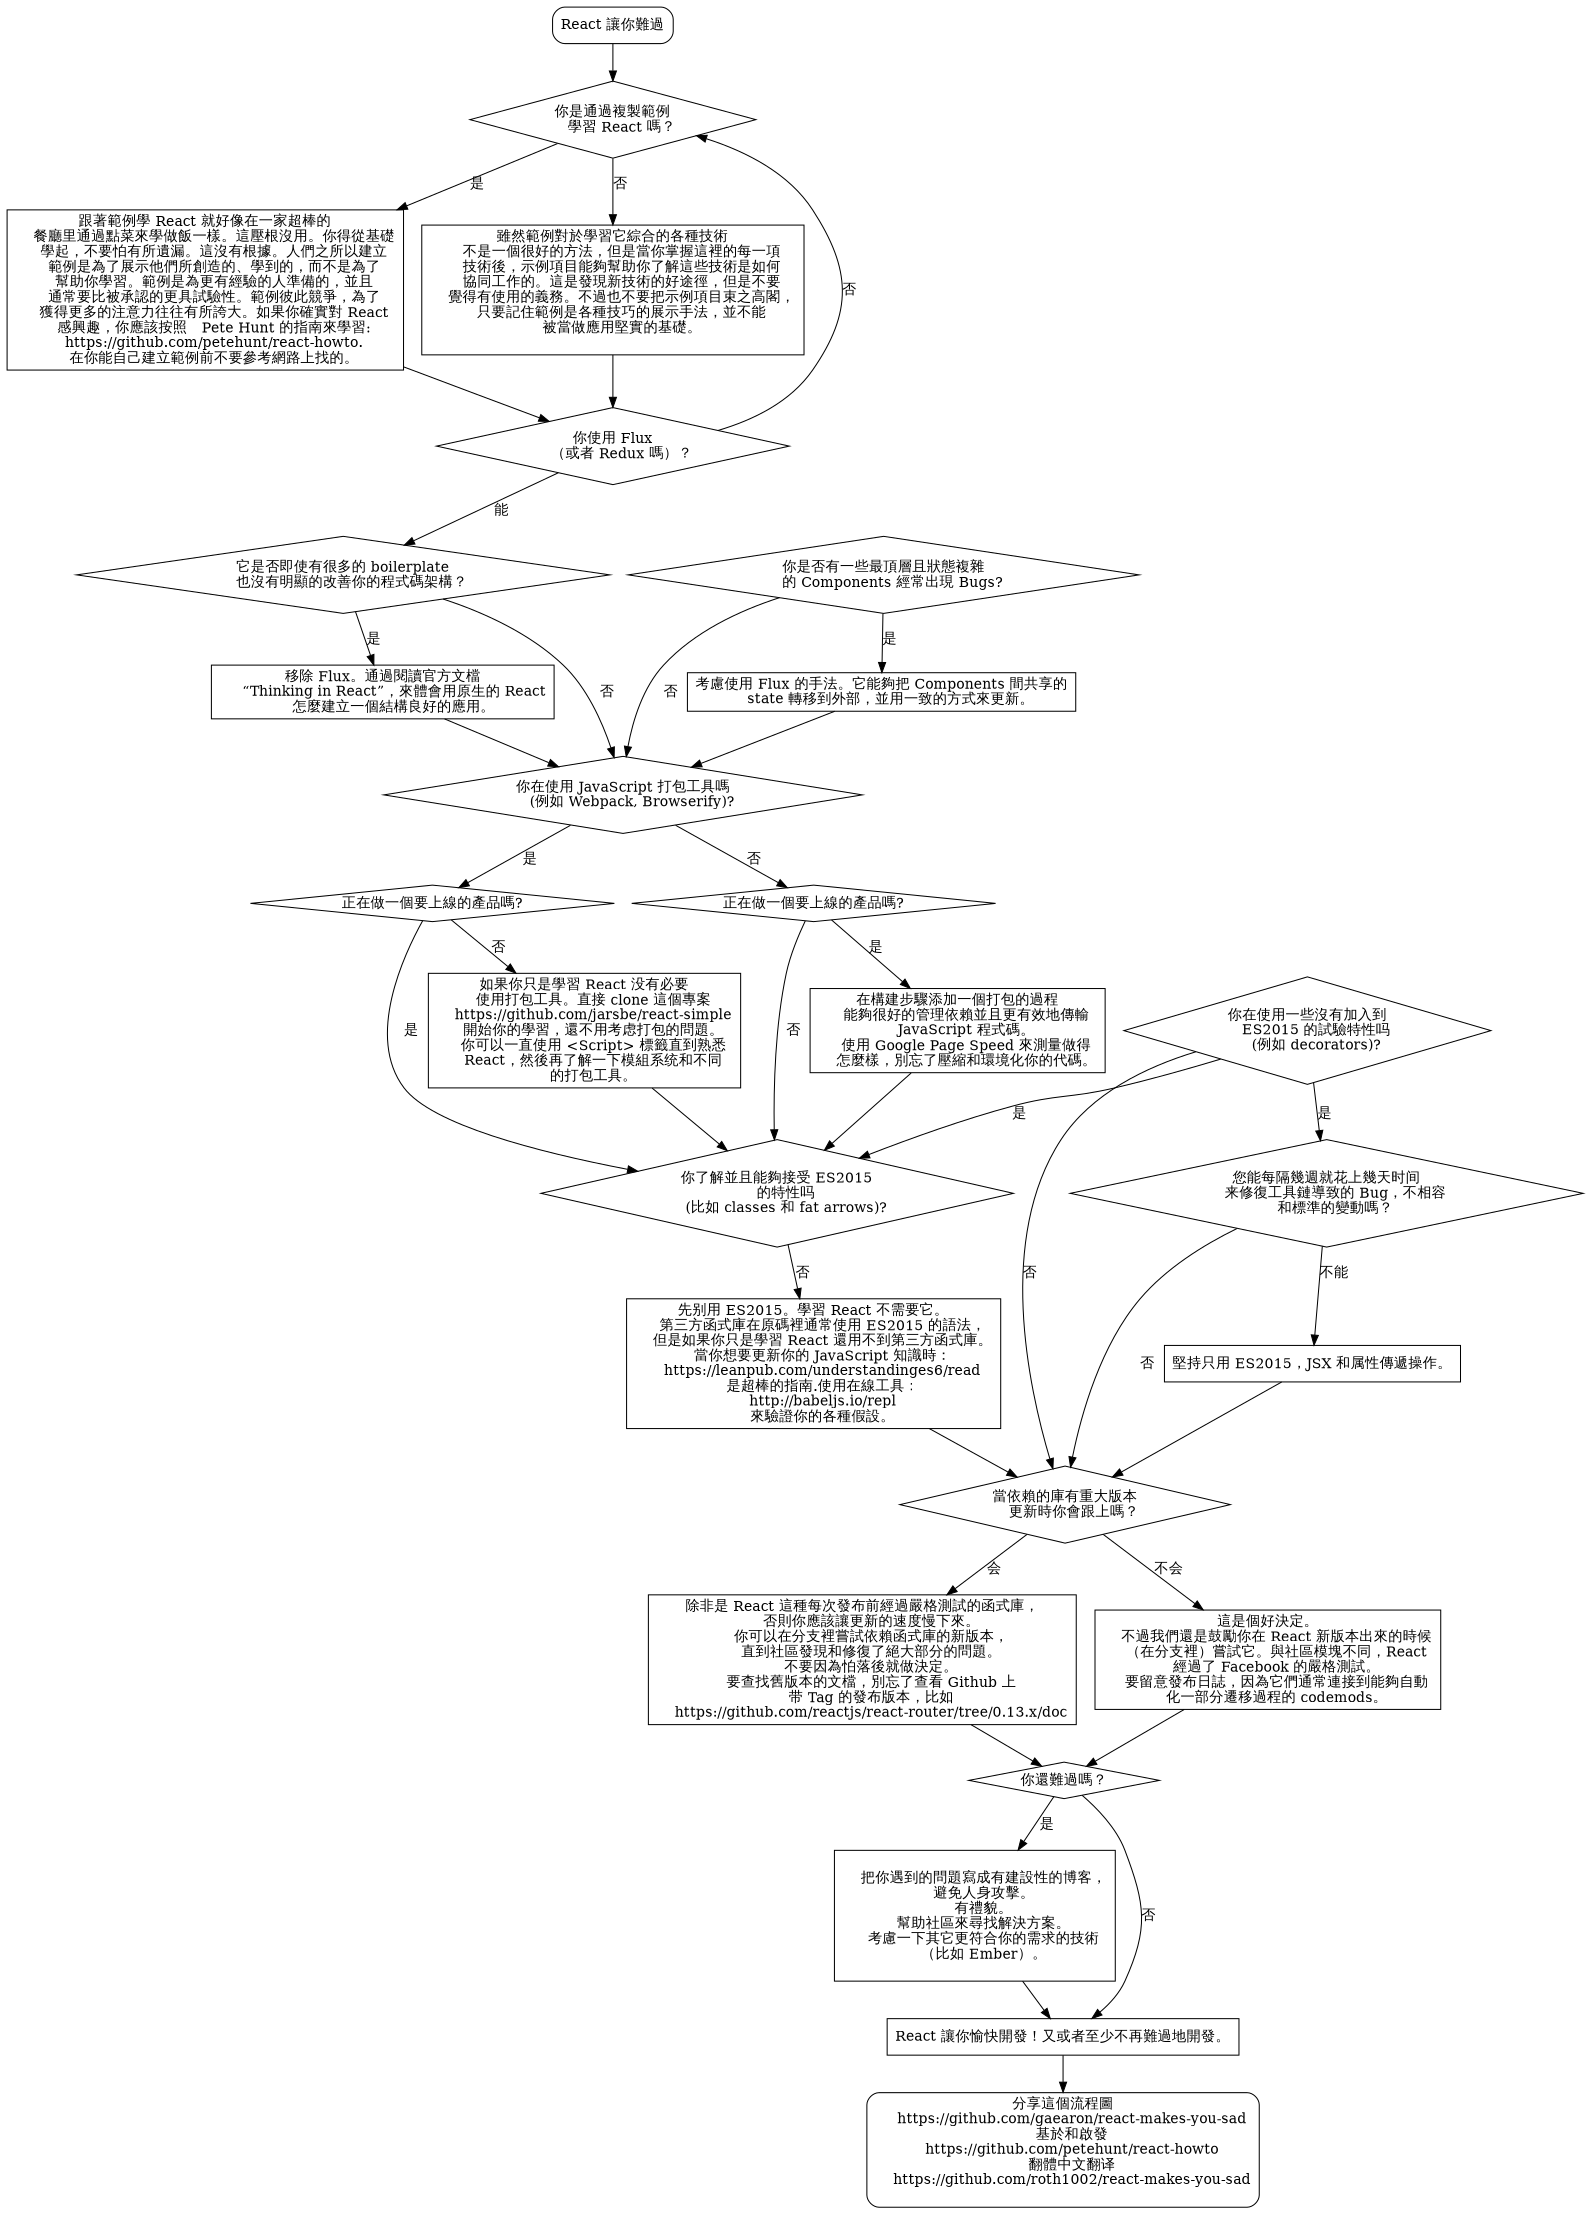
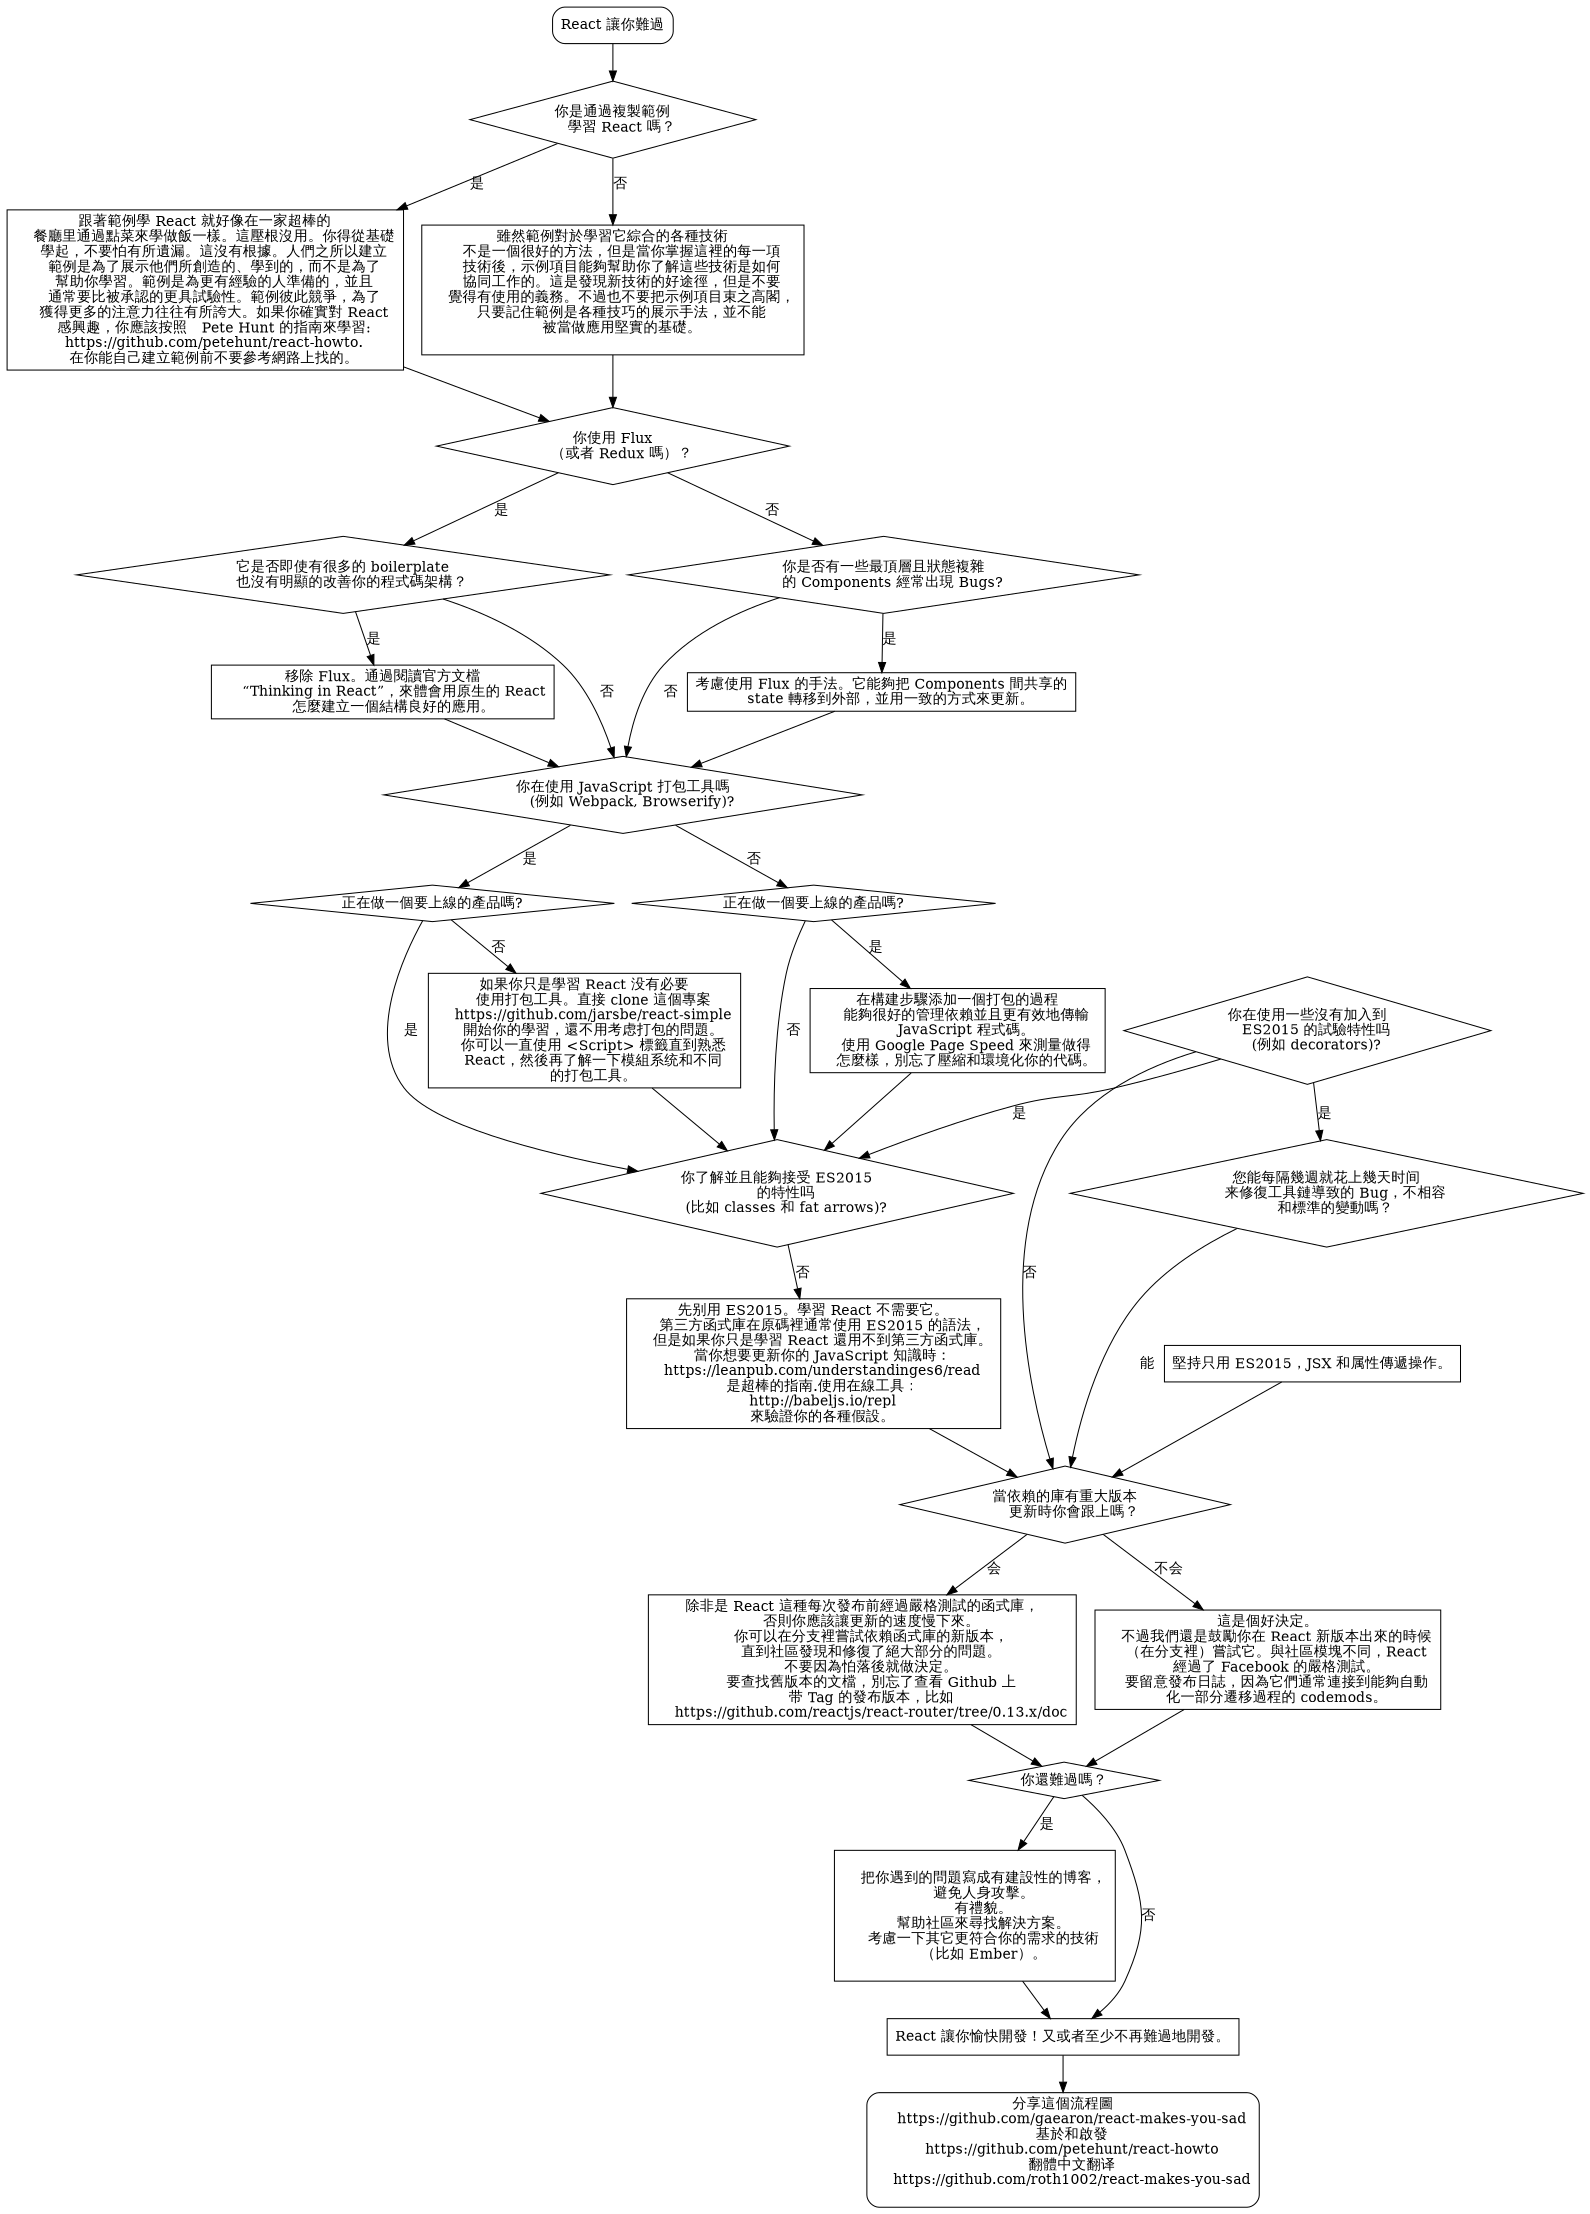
(842, 282) -> (741, 507)
(502, 510) -> (502, 510)
(1319, 1291) -> none
(1148, 1364) -> (1148, 1364)
